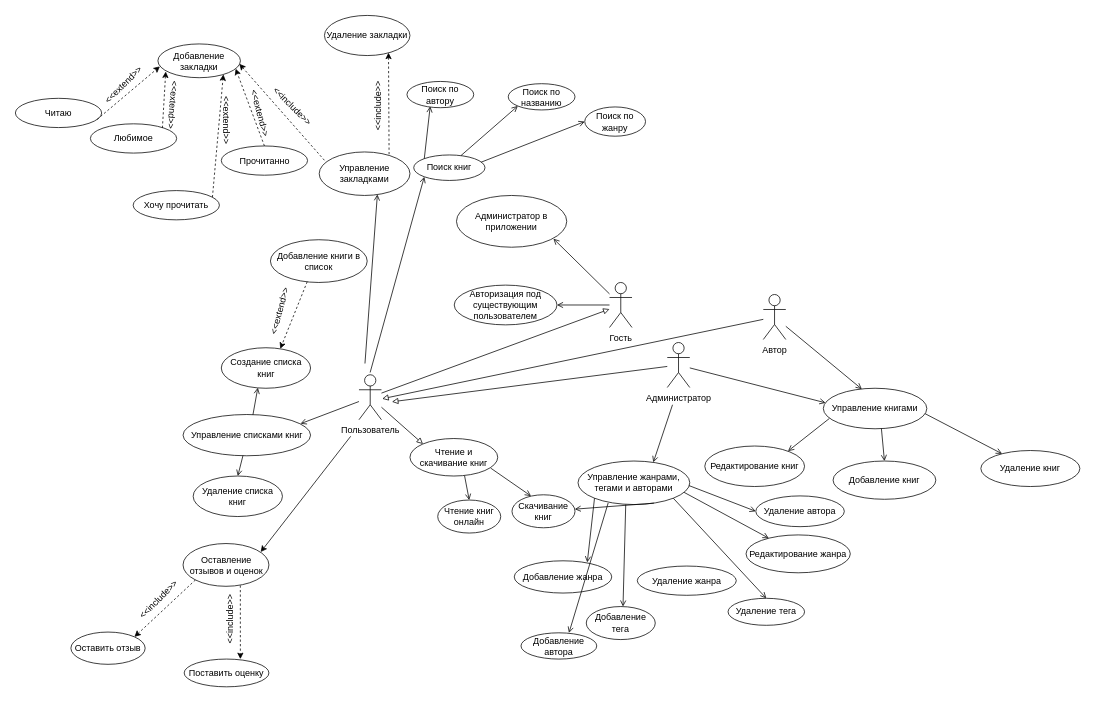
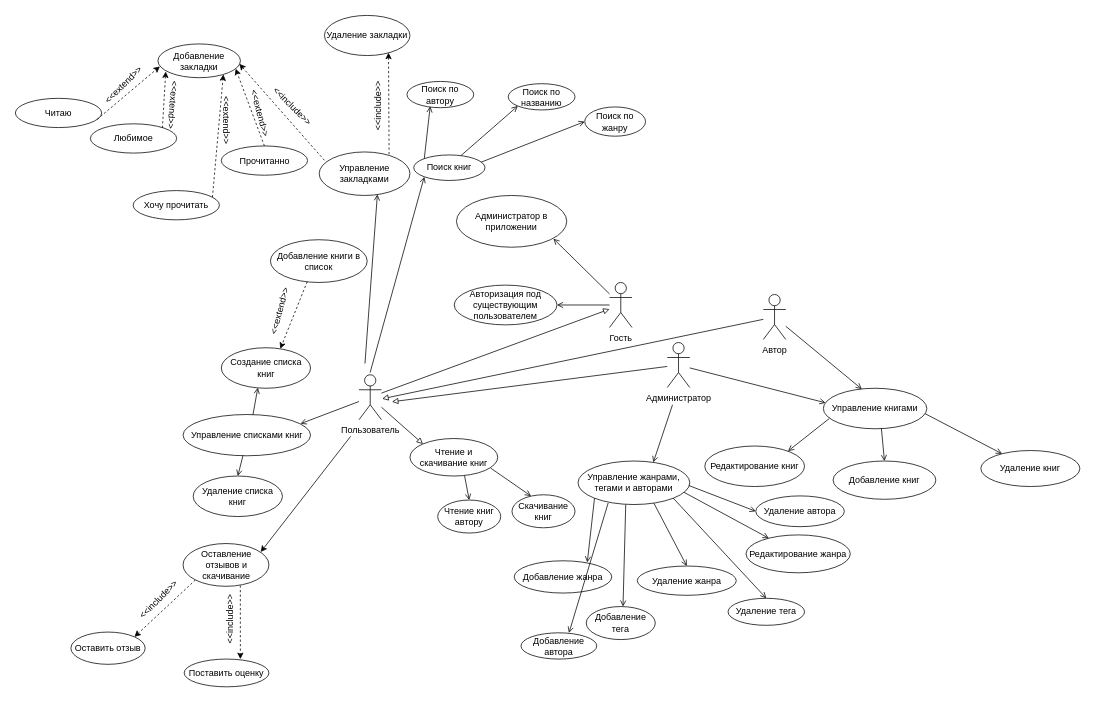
(603, 507) -> (670, 533)
(469, 516) -> (469, 516)
(227, 565) -> (227, 565)
